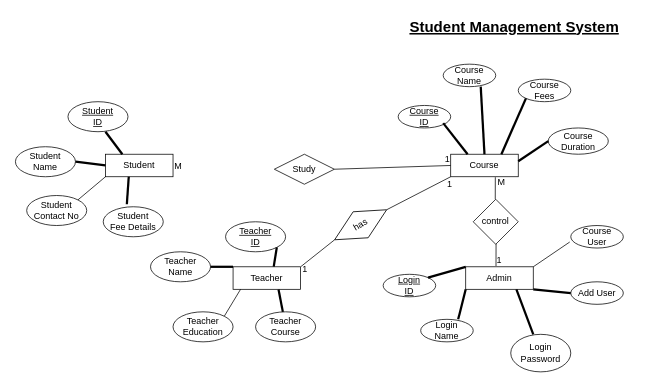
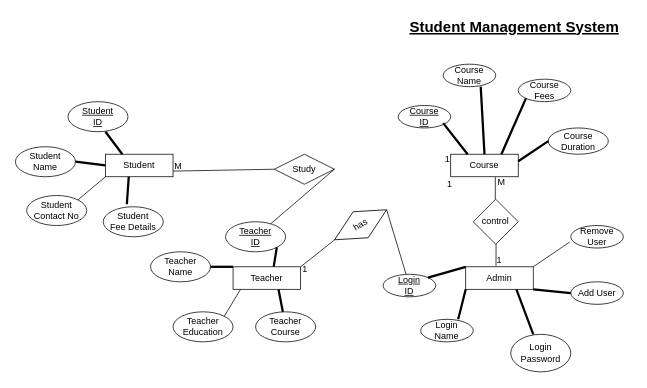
(392, 167) -> (303, 196)
none -> (223, 170)
(418, 193) -> (396, 241)
(597, 237) -> (597, 237)
